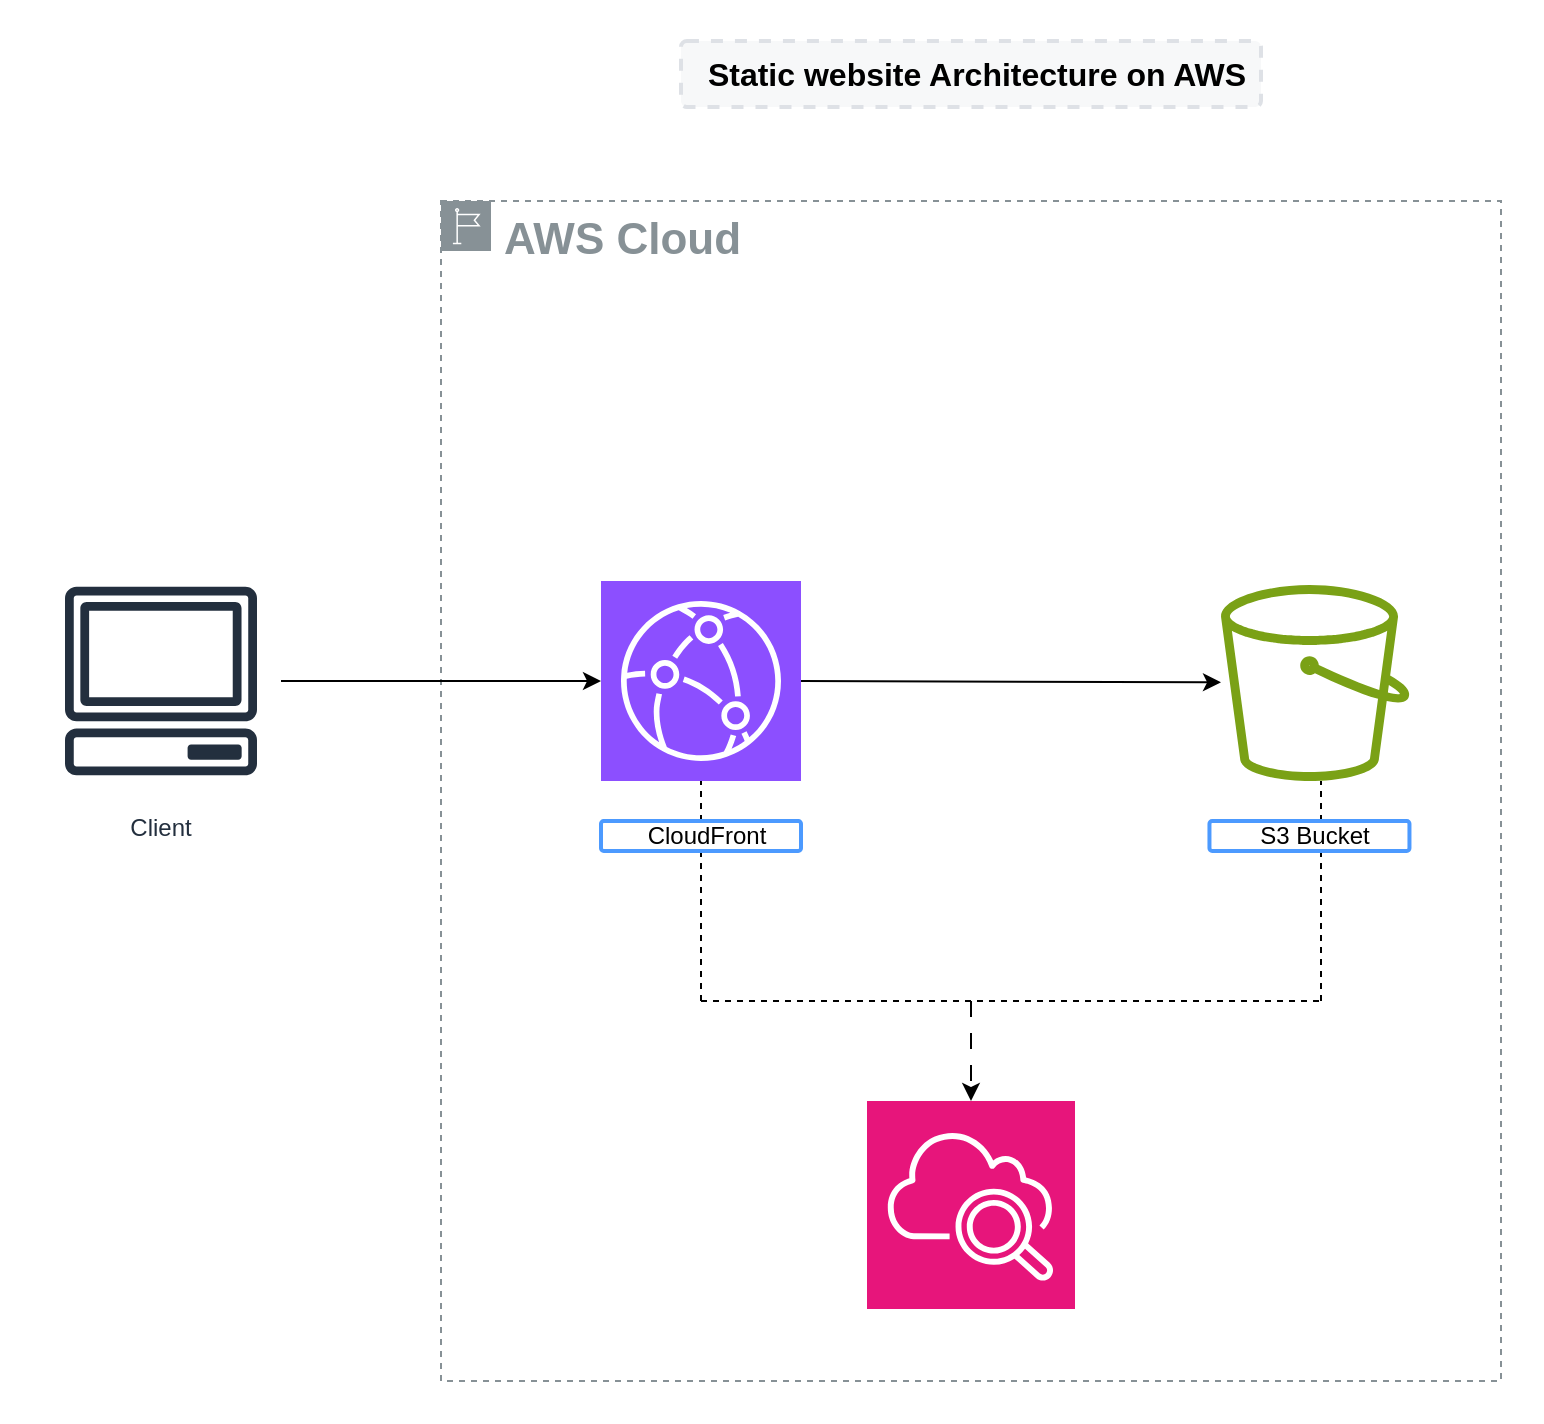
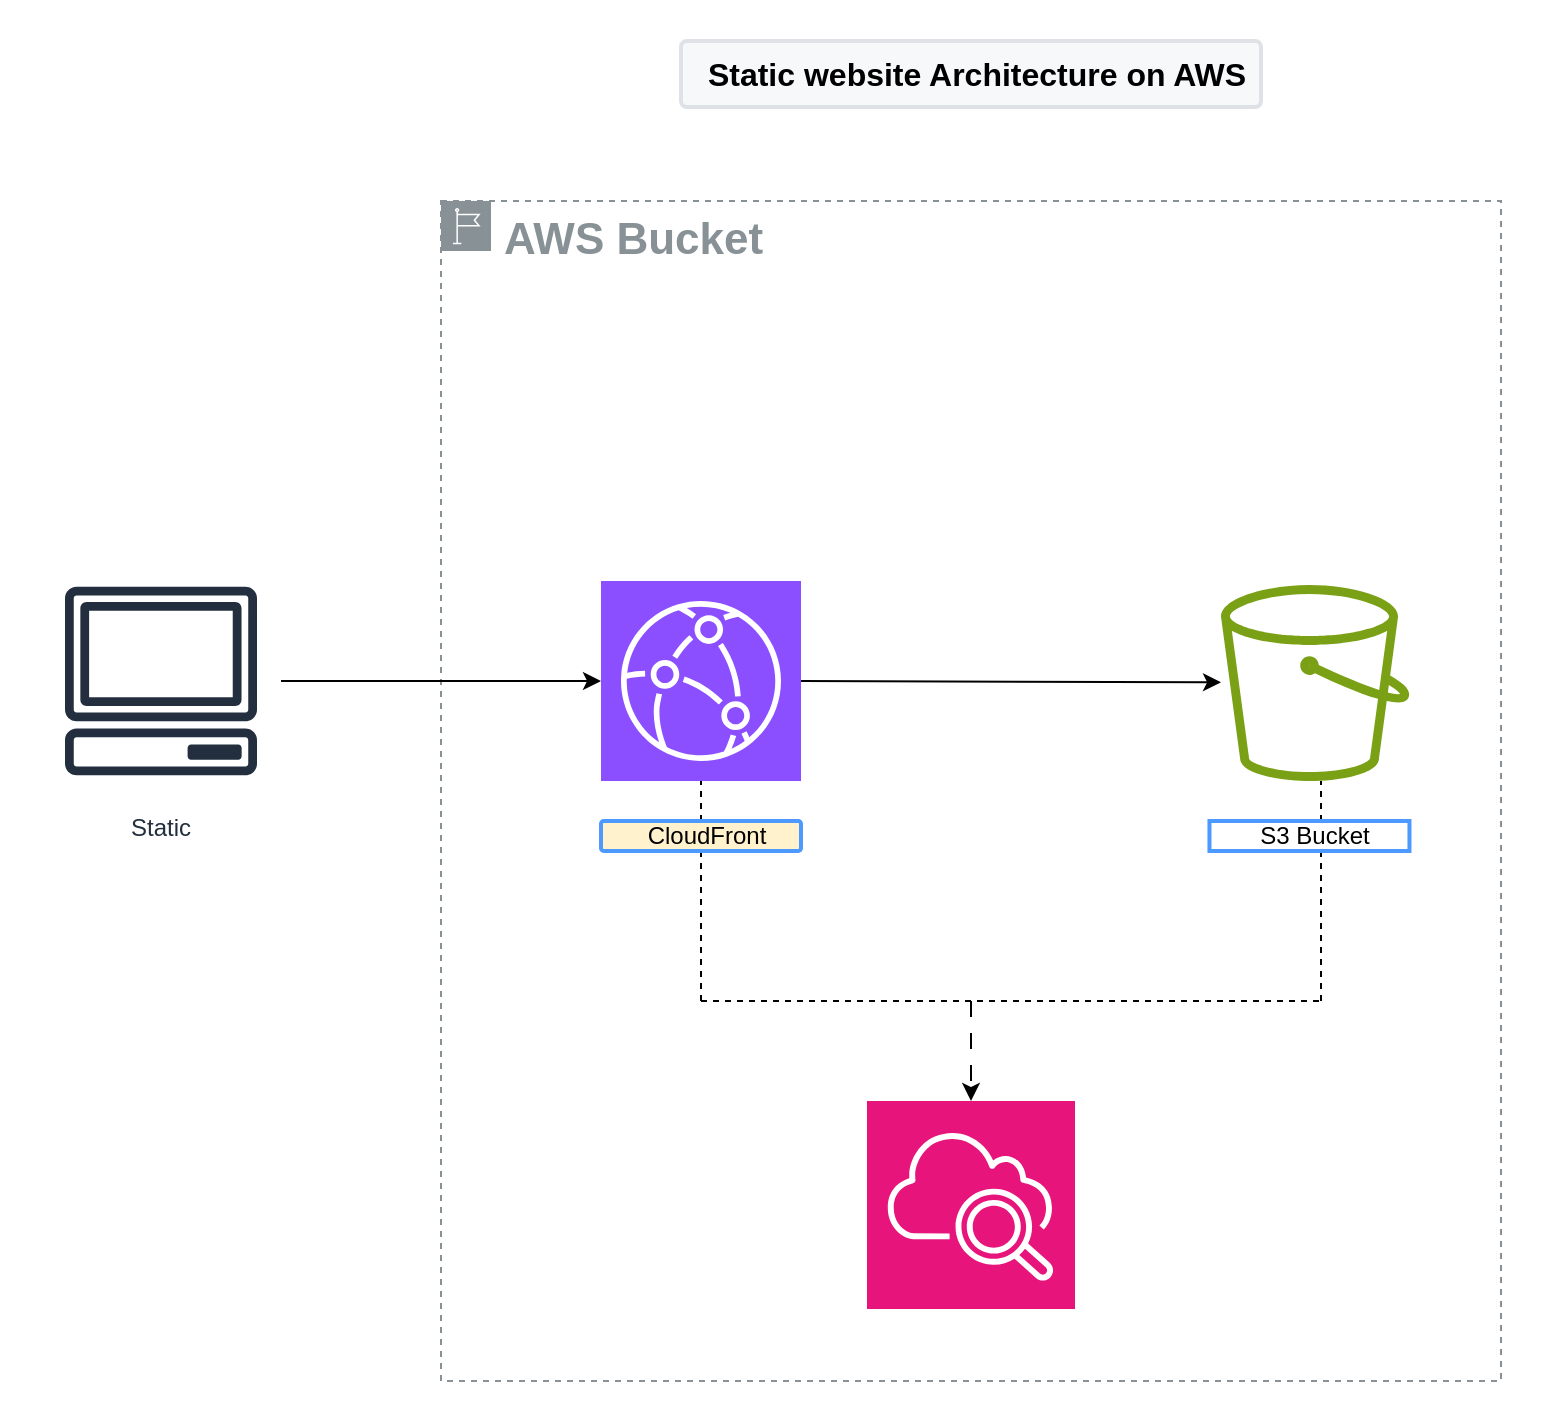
(971, 74) -> (971, 74)
(604, 241) -> (622, 241)
(162, 829) -> (162, 829)
(701, 836) -> (701, 836)
(1309, 836) -> (1309, 836)
